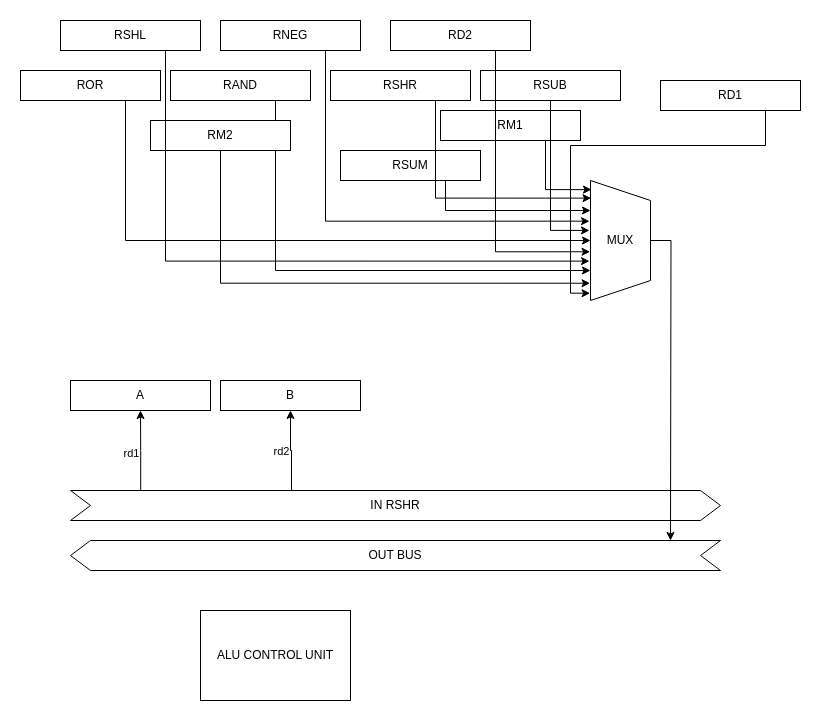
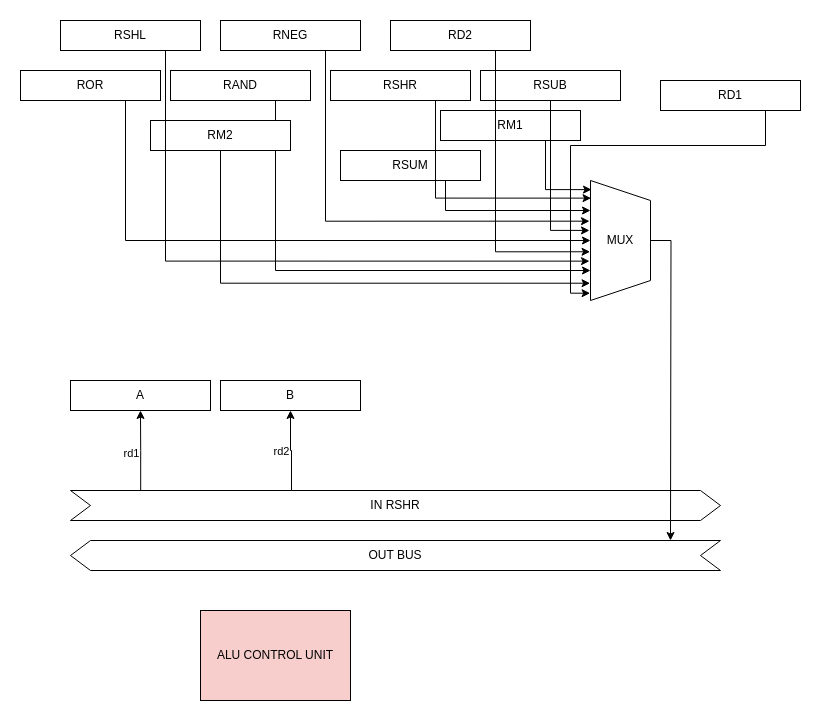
(276, 656) -> (276, 656)
